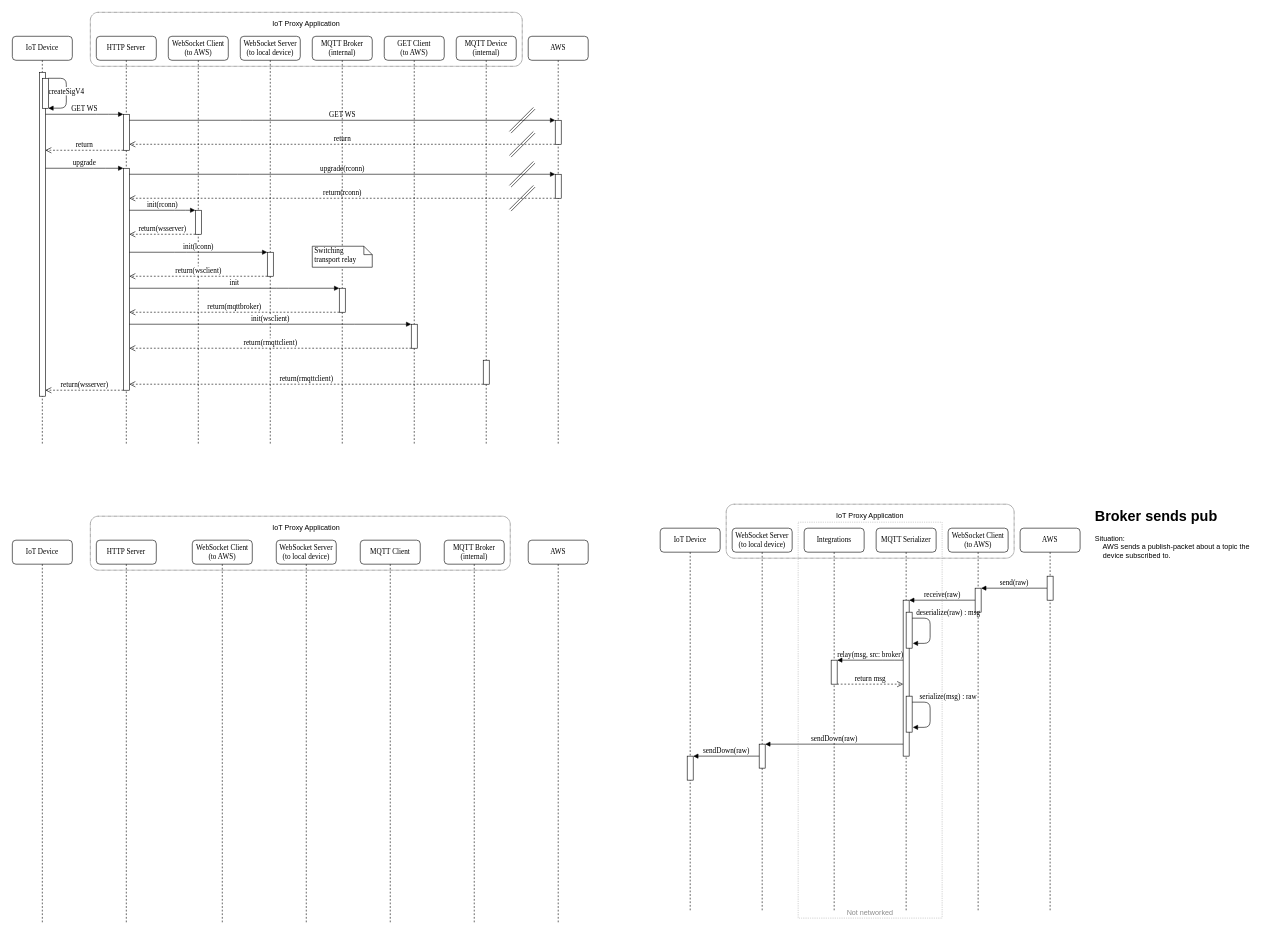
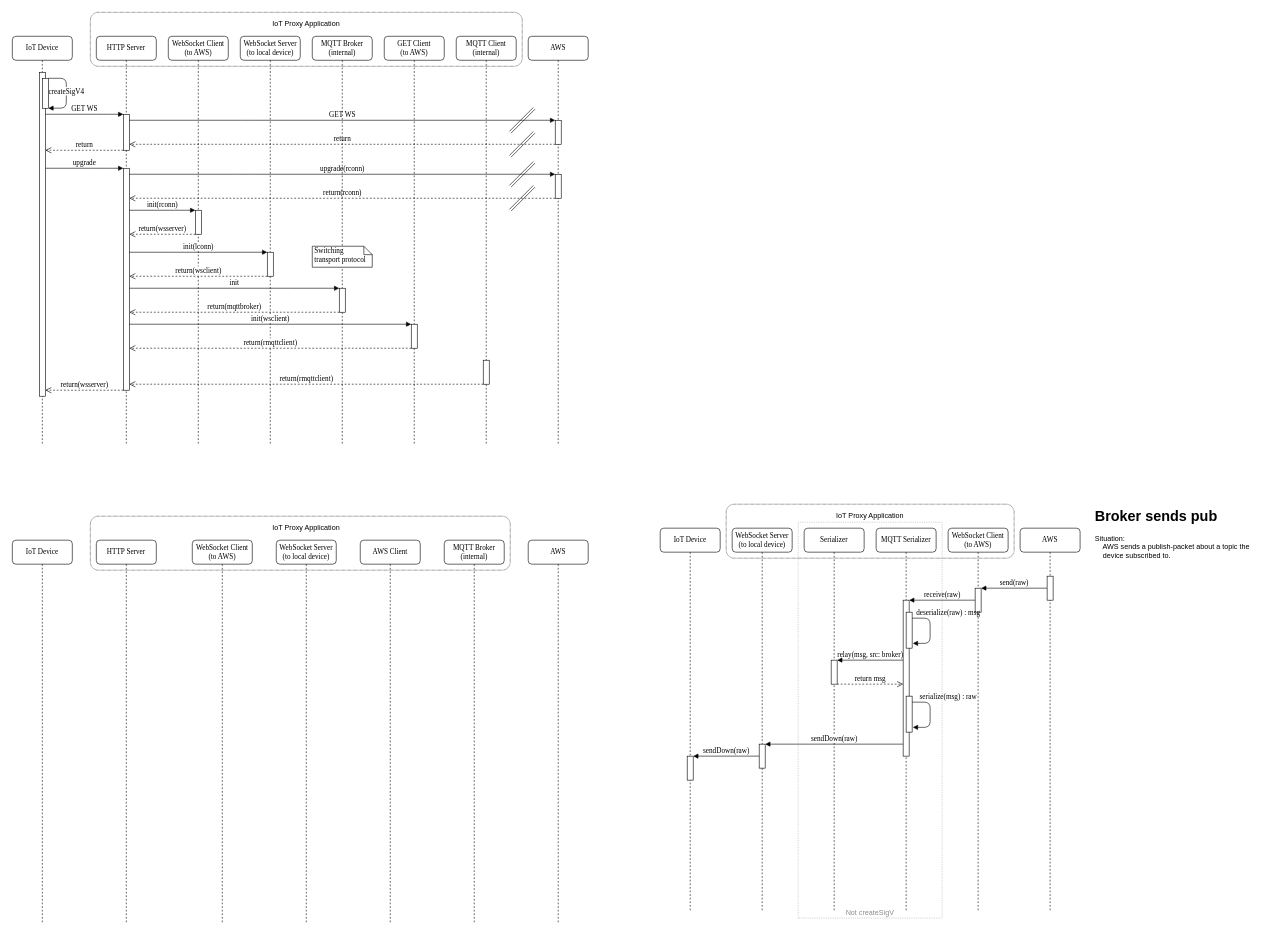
(486, 48) -> (486, 48)
(343, 256) -> (344, 260)
(834, 540) -> (834, 540)
(390, 552) -> (390, 552)
(870, 912) -> (870, 912)
